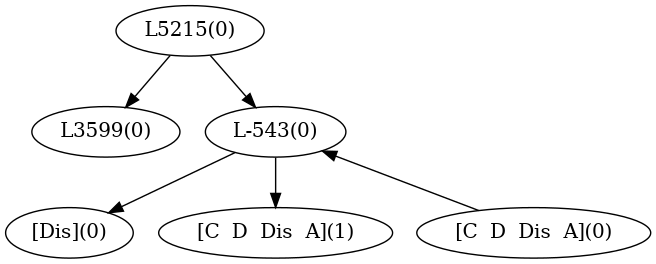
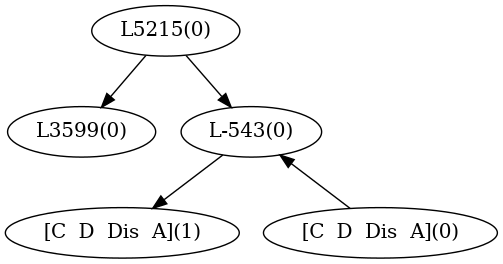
(69, 233) -> none
